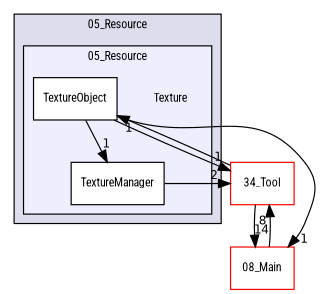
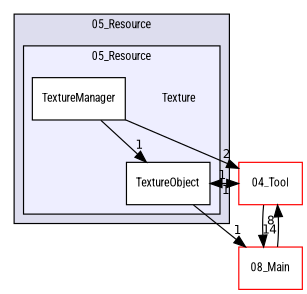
(94, 136) -> (119, 137)
(262, 184) -> (271, 184)
